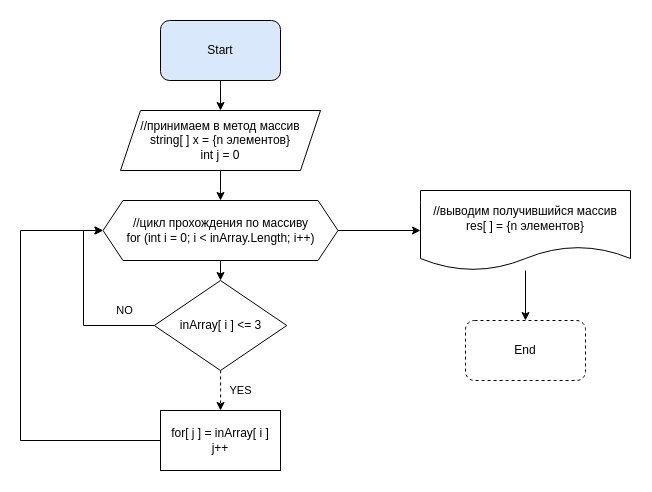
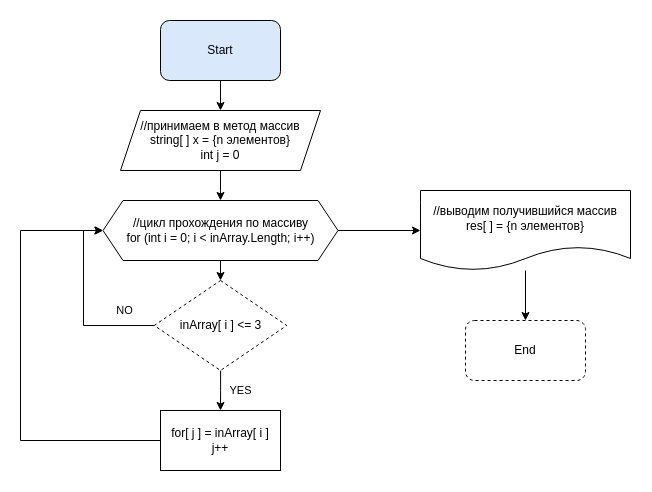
(221, 326) -> (221, 326)
(221, 385) -> (221, 385)
